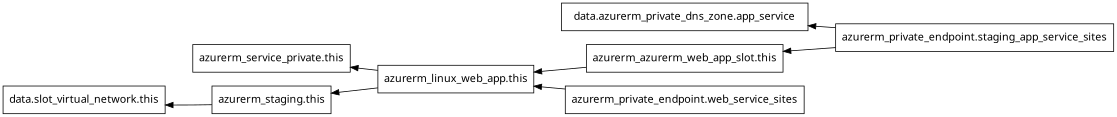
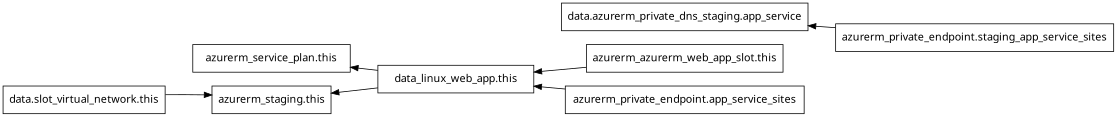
(685, 17) -> (685, 17)
(813, 49) -> none
(272, 58) -> (272, 58)
(456, 79) -> (456, 79)
(685, 100) -> (685, 100)
(193, 105) -> (185, 95)
